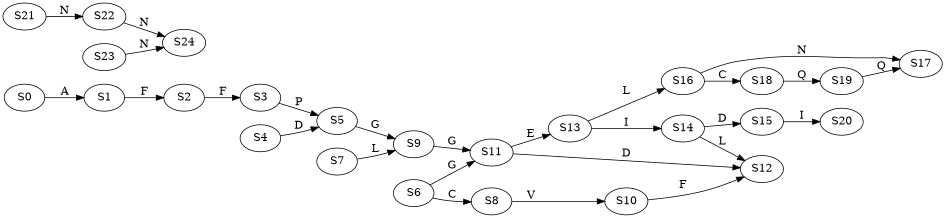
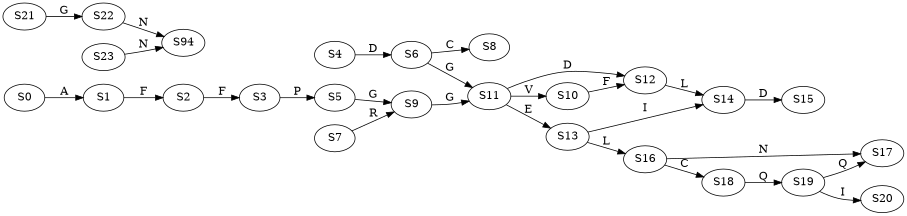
(64, 11) -> (64, 11)
(184, 43) -> (183, 43)
(798, 122) -> (836, 198)
(296, 133) -> (369, 55)
(719, 147) -> (681, 89)
(375, 149) -> (373, 114)
(555, 201) -> (525, 96)
